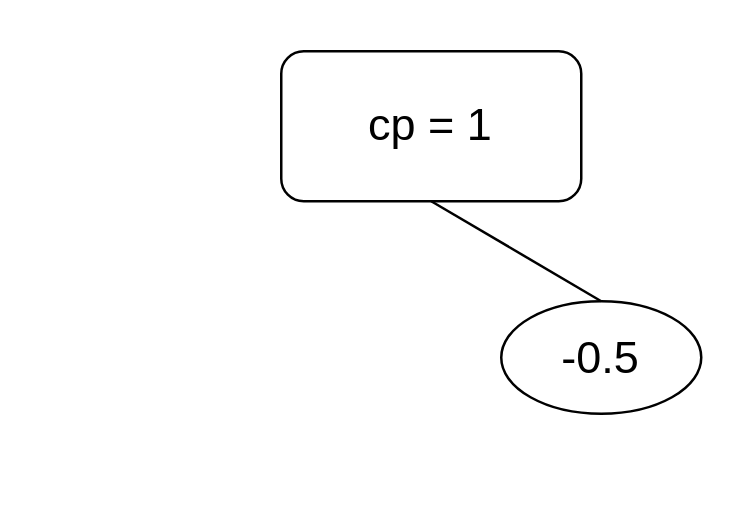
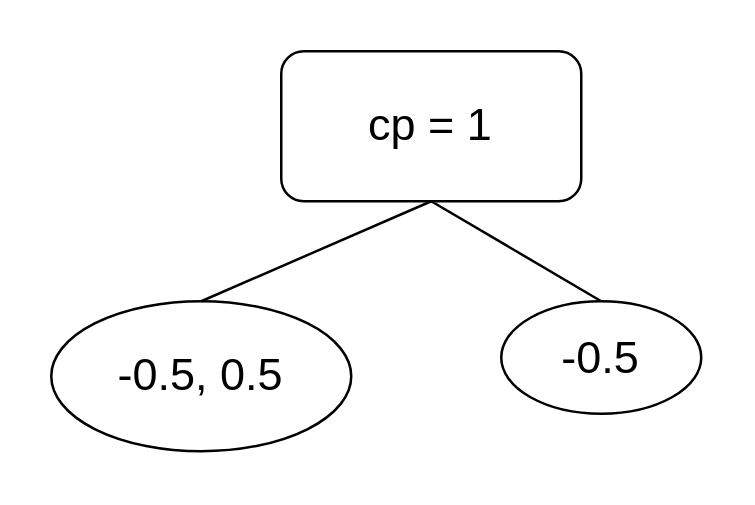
none -> (315, 252)
none -> (201, 376)
